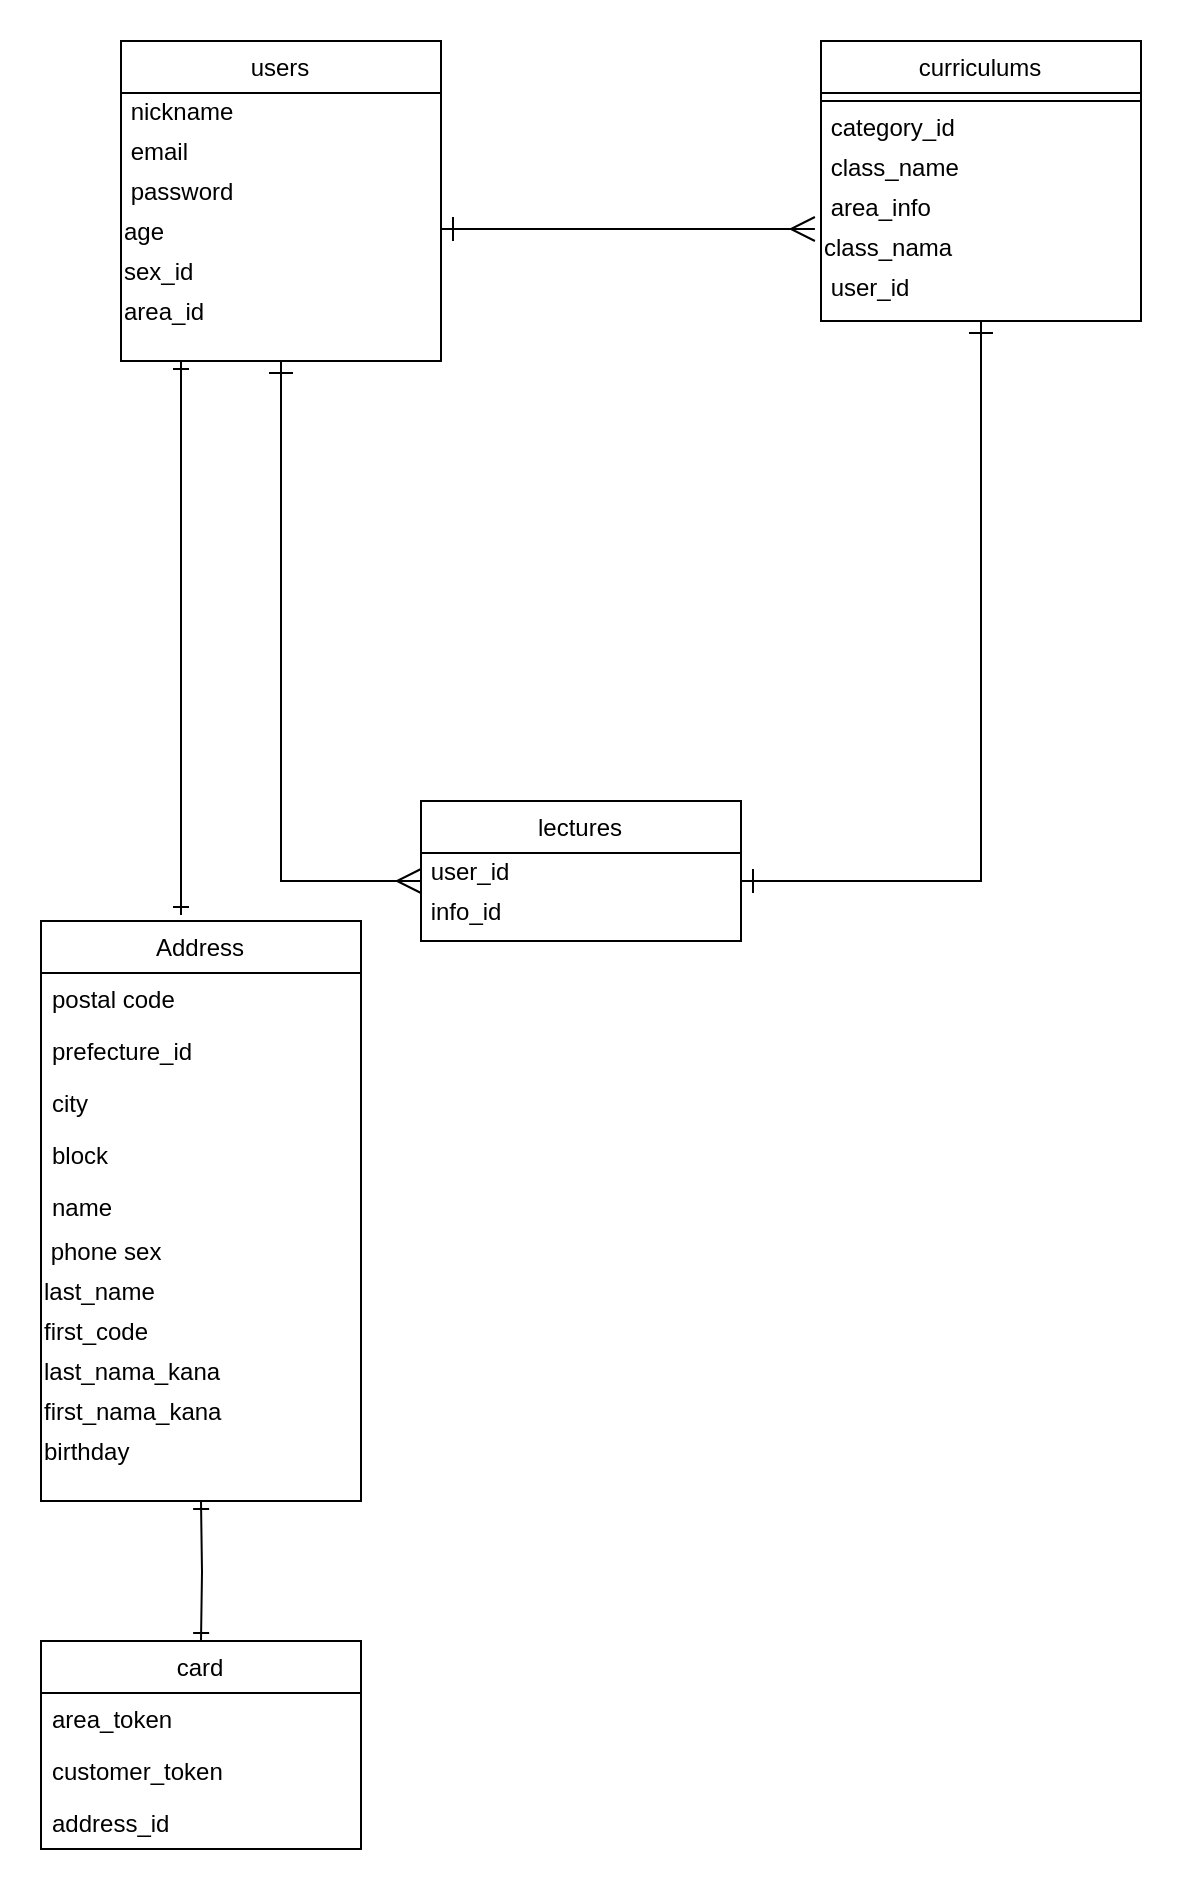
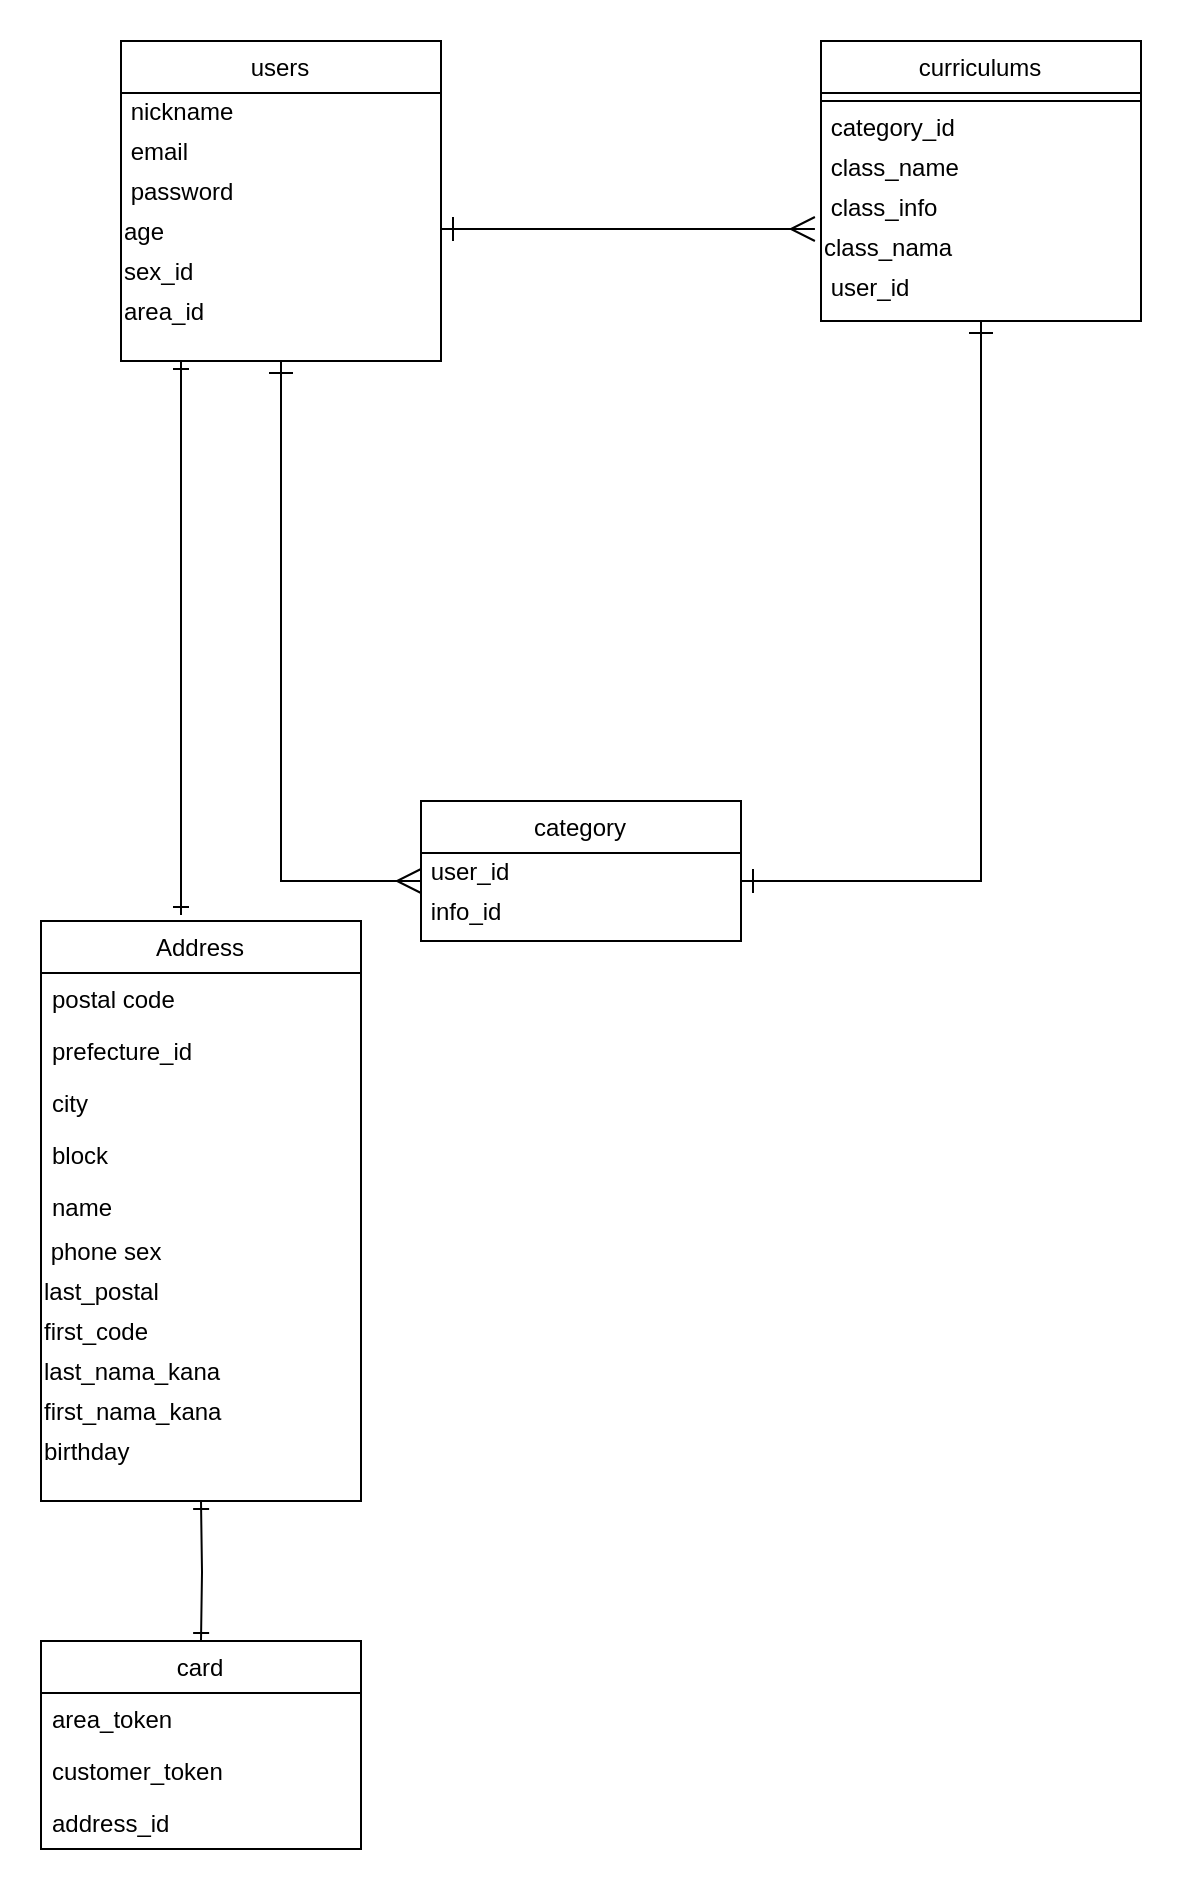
(882, 209) -> (886, 209)
(580, 828) -> (580, 828)
(102, 1293) -> (113, 1293)
